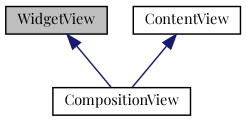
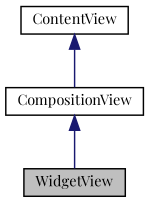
(94, 67) -> (75, 150)
